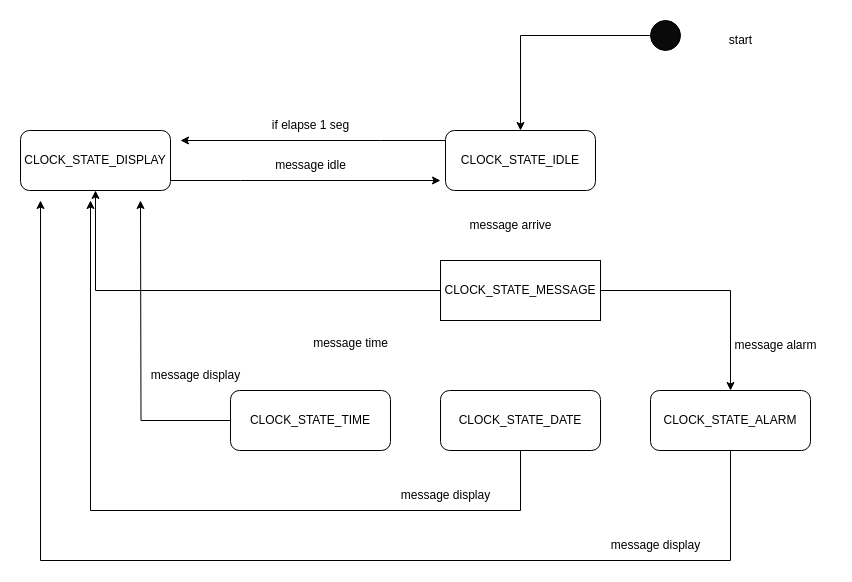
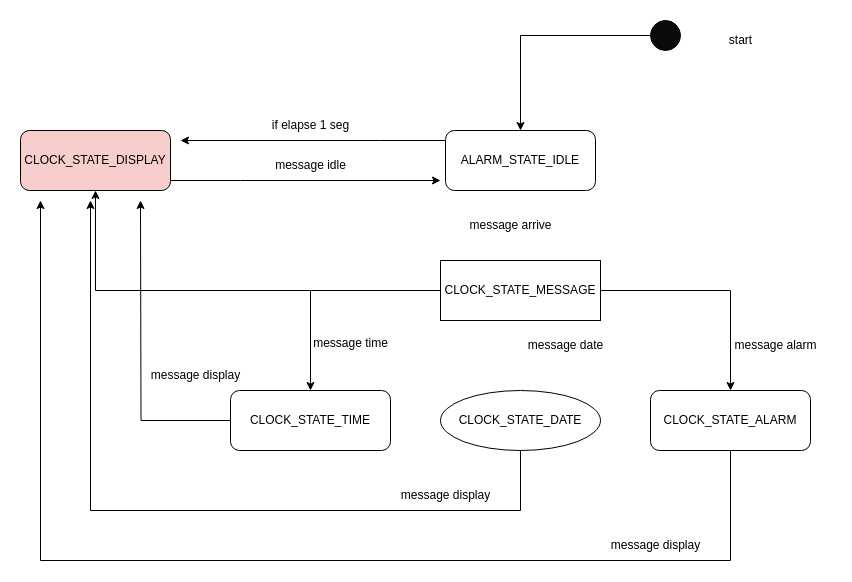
(96, 161) -> (96, 161)
(521, 161) -> (521, 161)
none -> (311, 338)
none -> (566, 346)
(521, 421) -> (521, 421)
